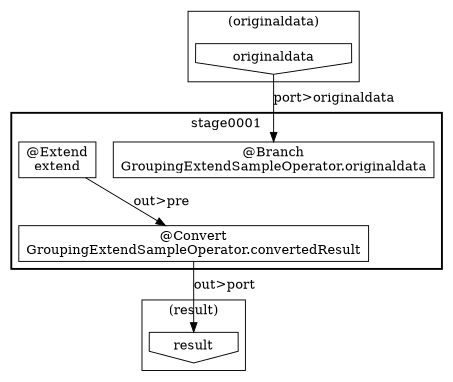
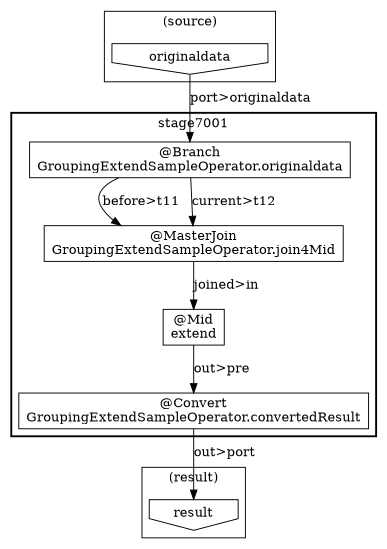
(274, 22) -> (190, 22)
(227, 124) -> (194, 124)
(57, 160) -> (194, 327)
none -> (194, 244)
